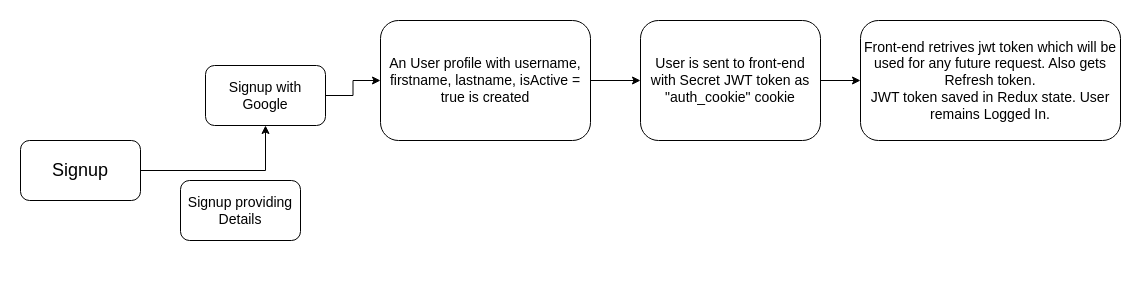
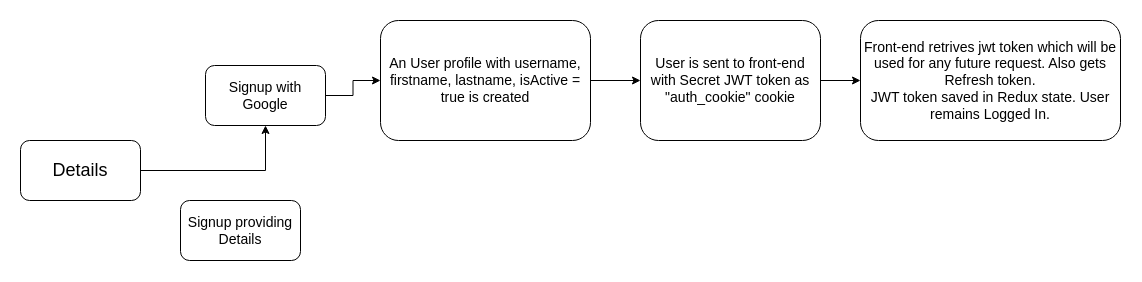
(81, 171) -> (81, 171)
(241, 211) -> (241, 231)
